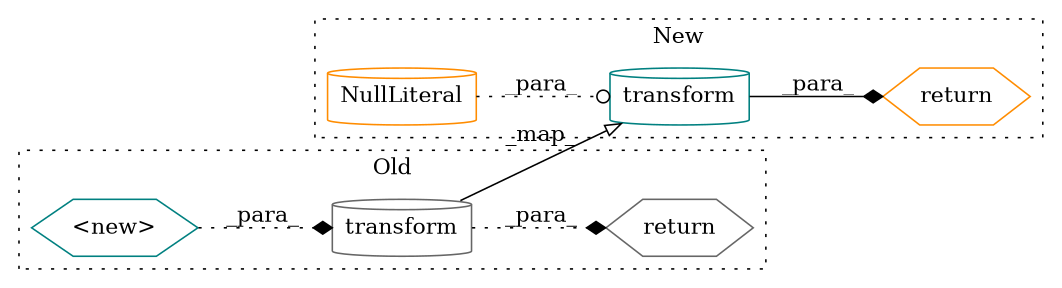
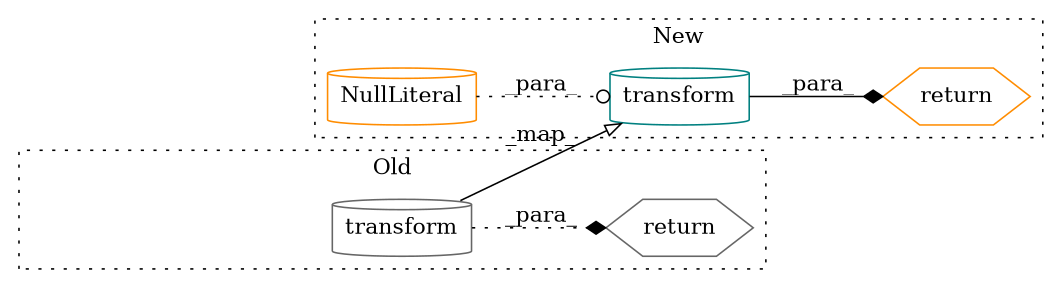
(115, 228) -> none
